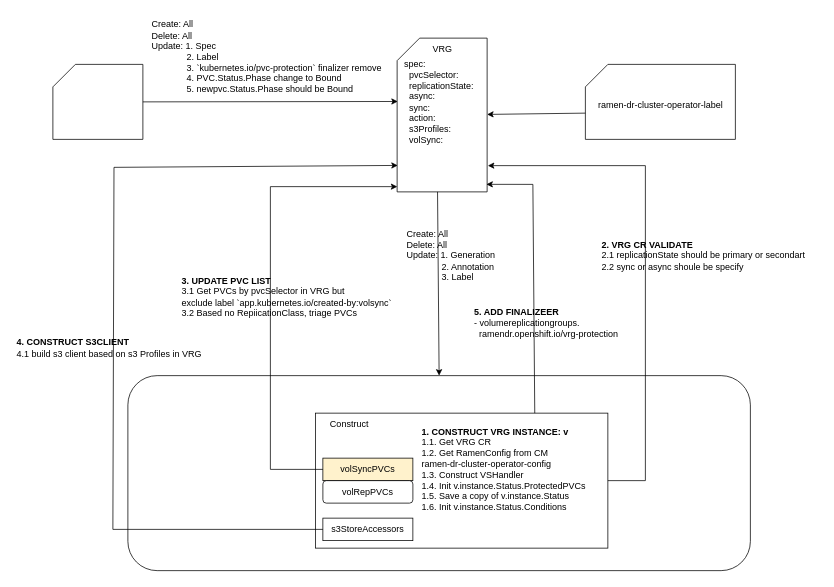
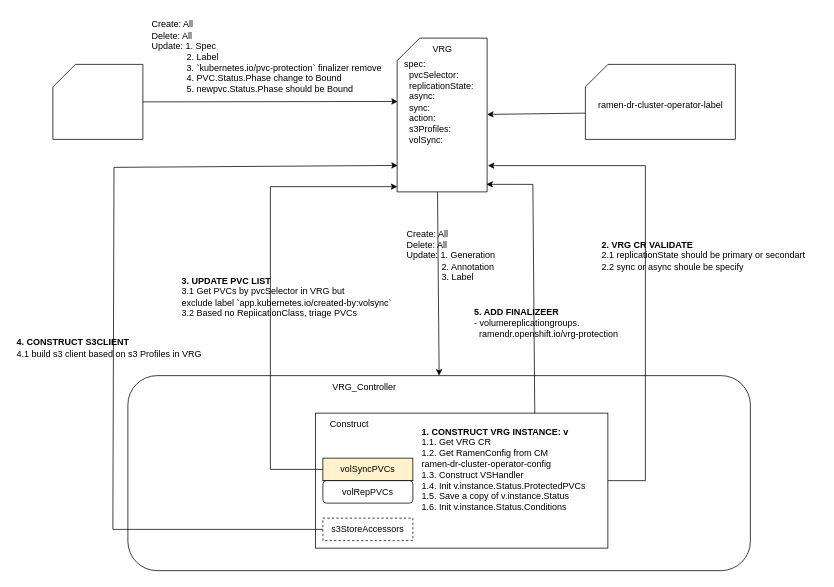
none -> (364, 387)
(368, 529) -> (368, 529)
